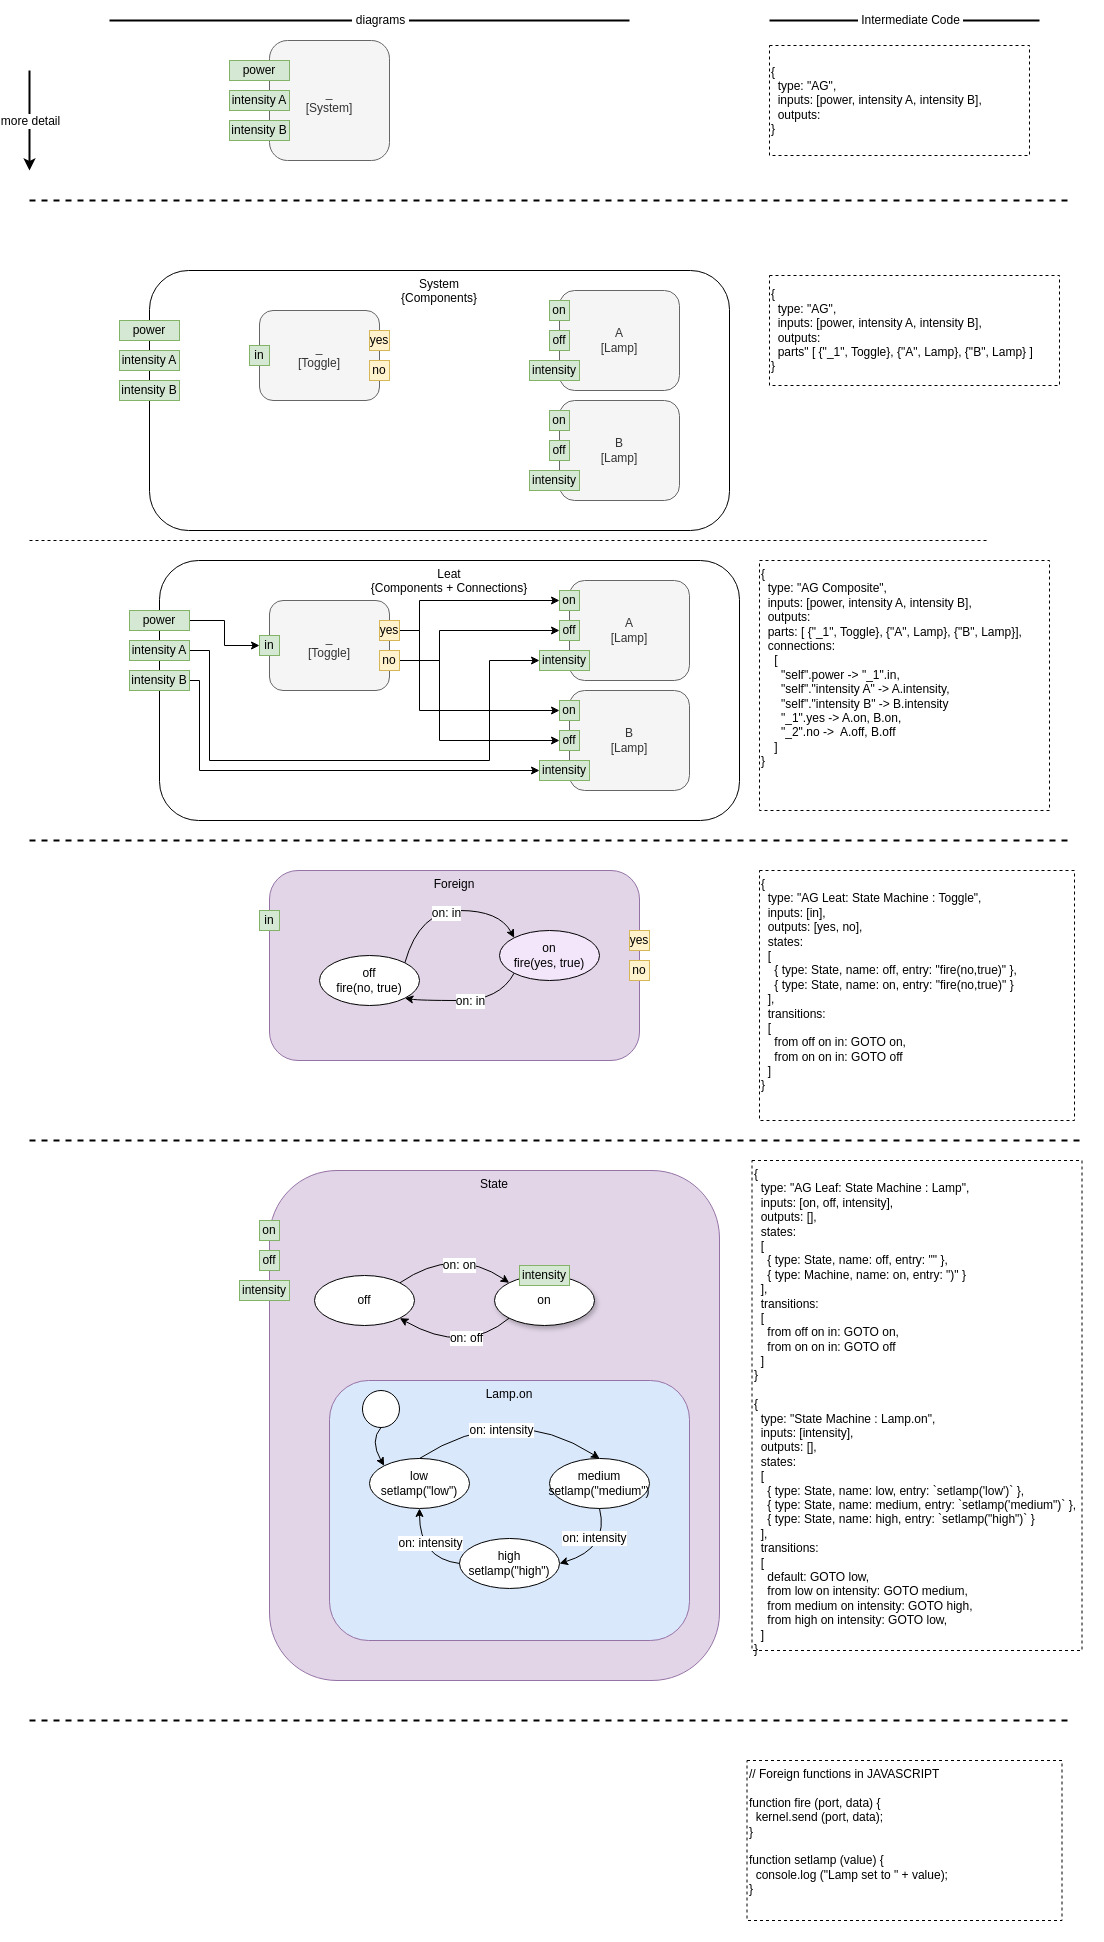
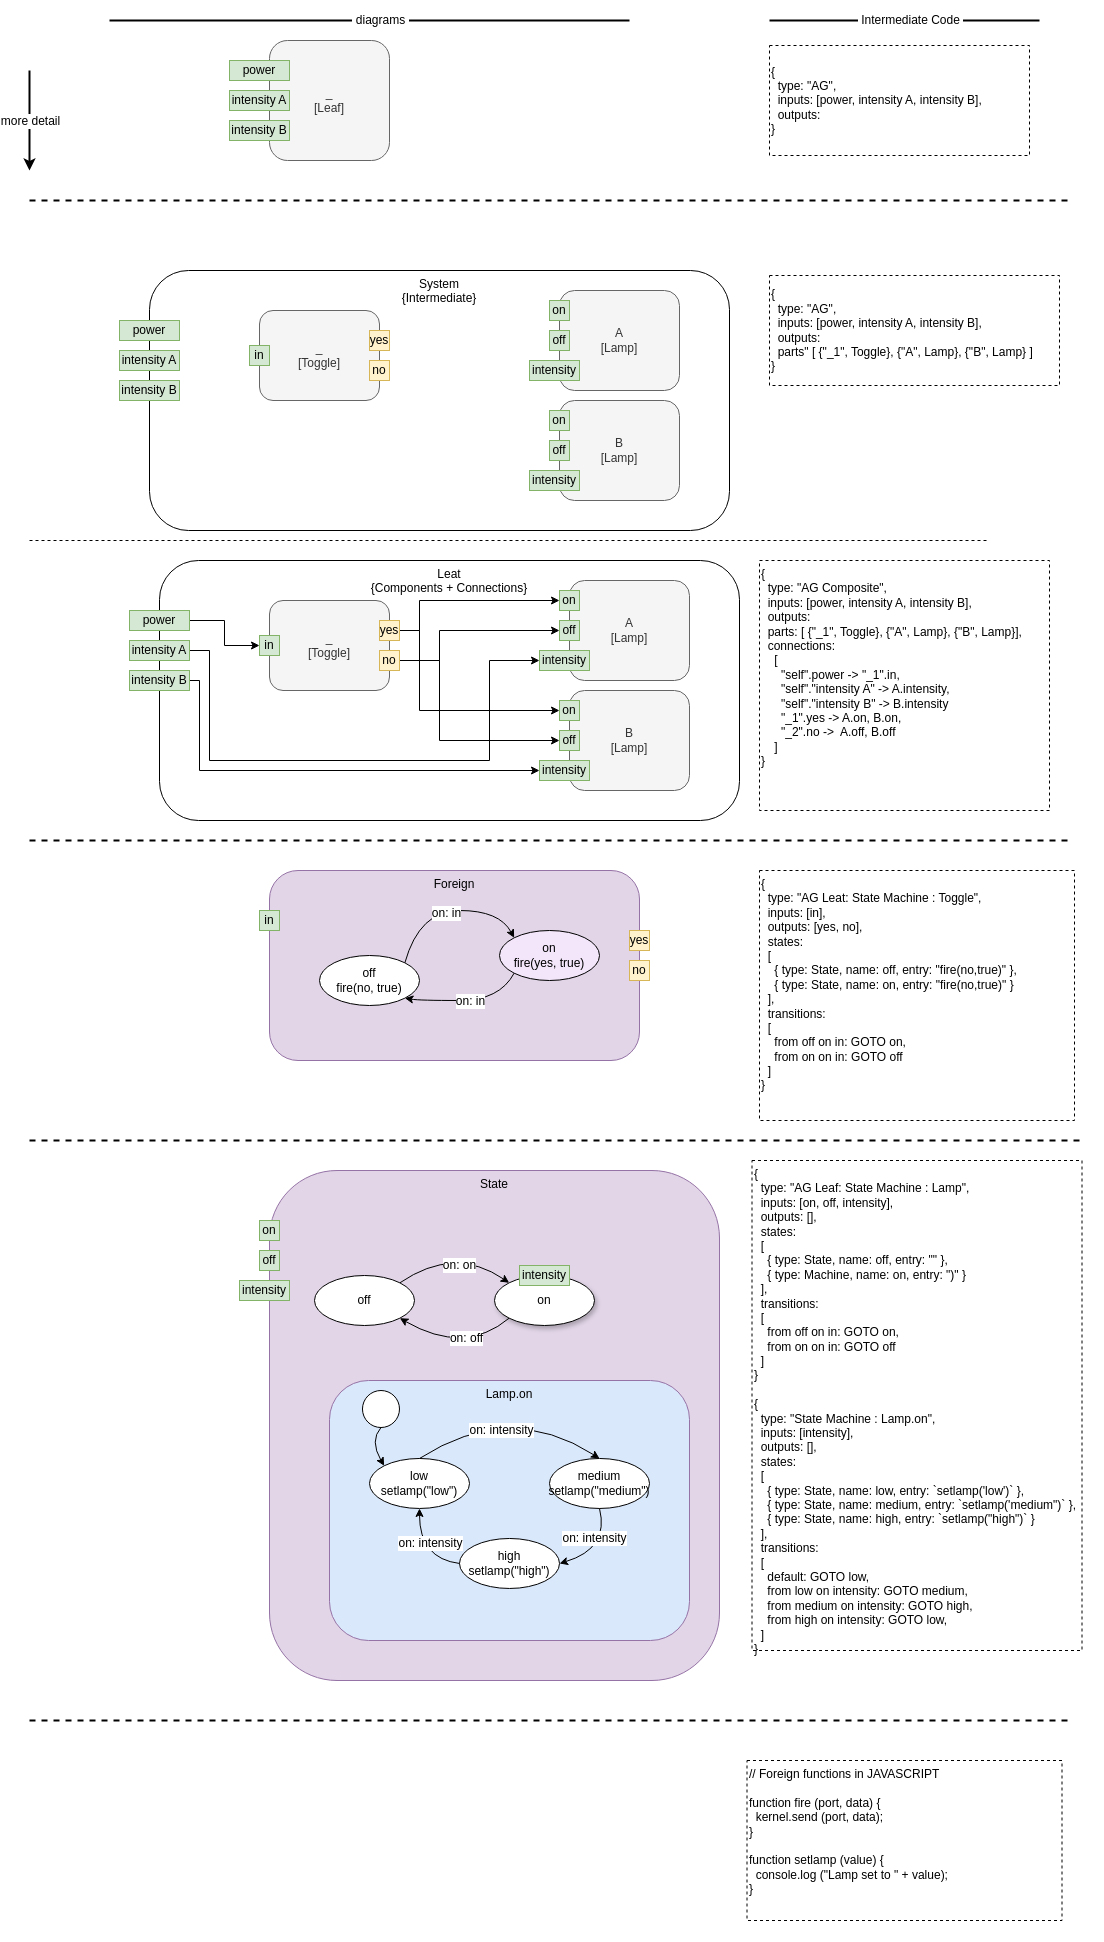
(330, 101) -> (330, 101)
(440, 292) -> (440, 292)
